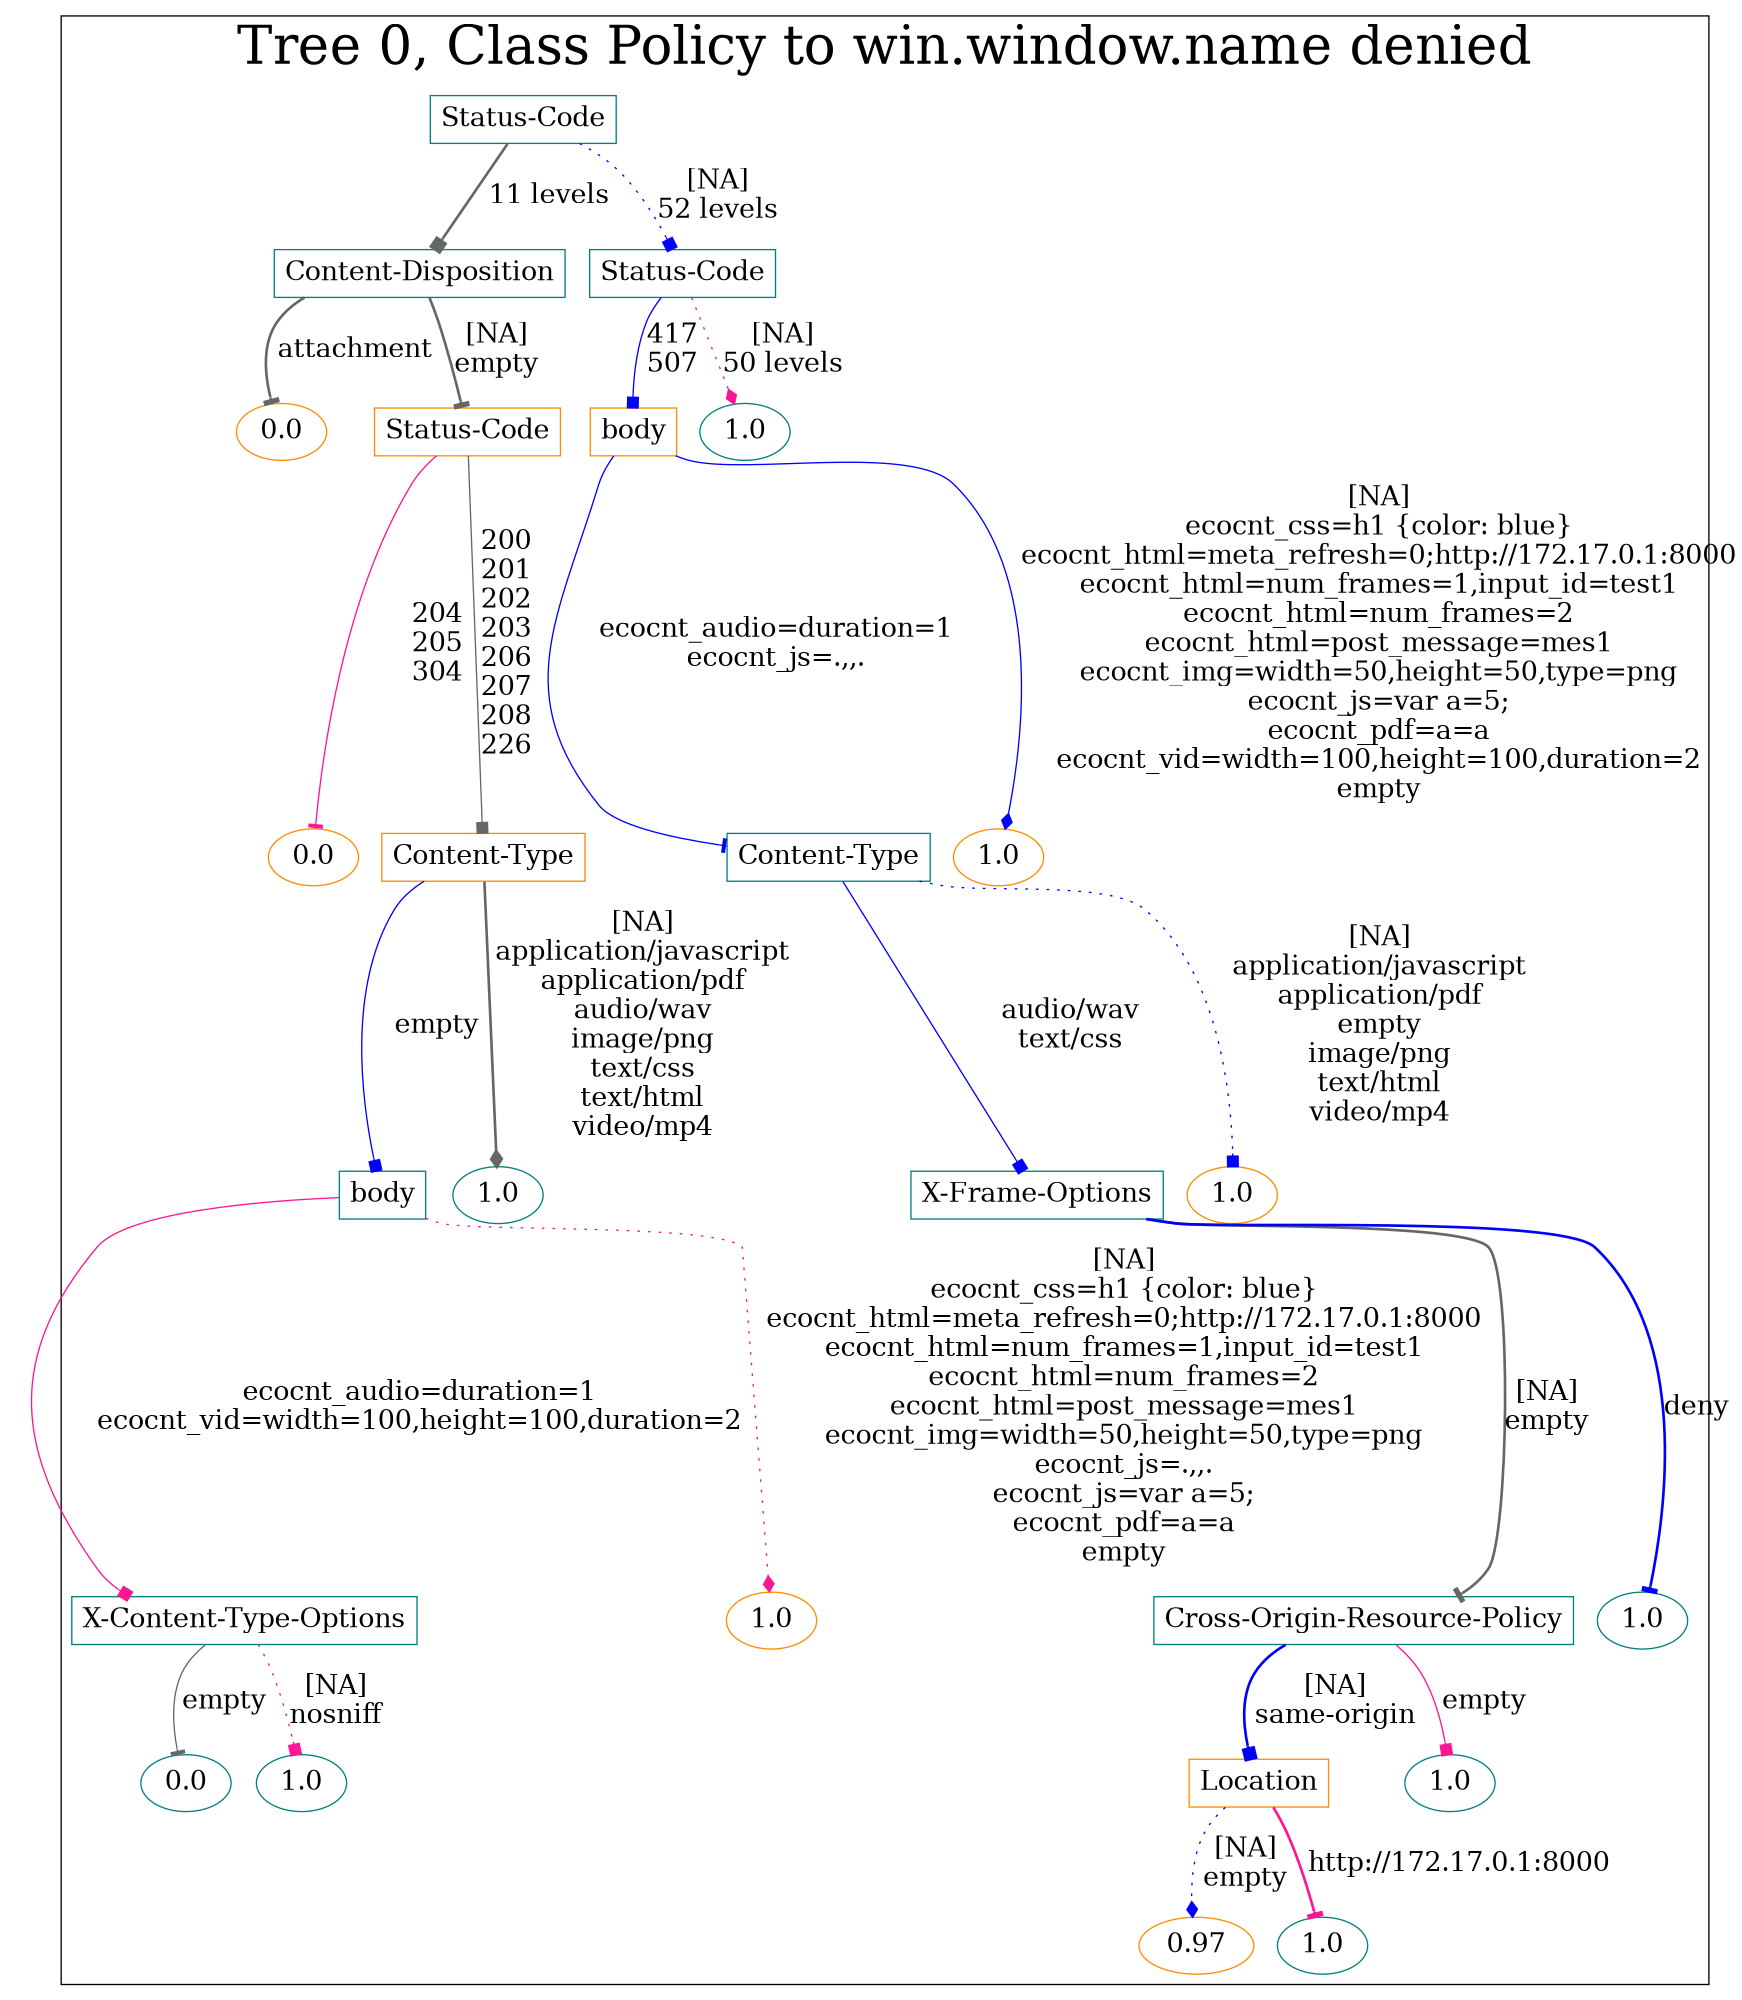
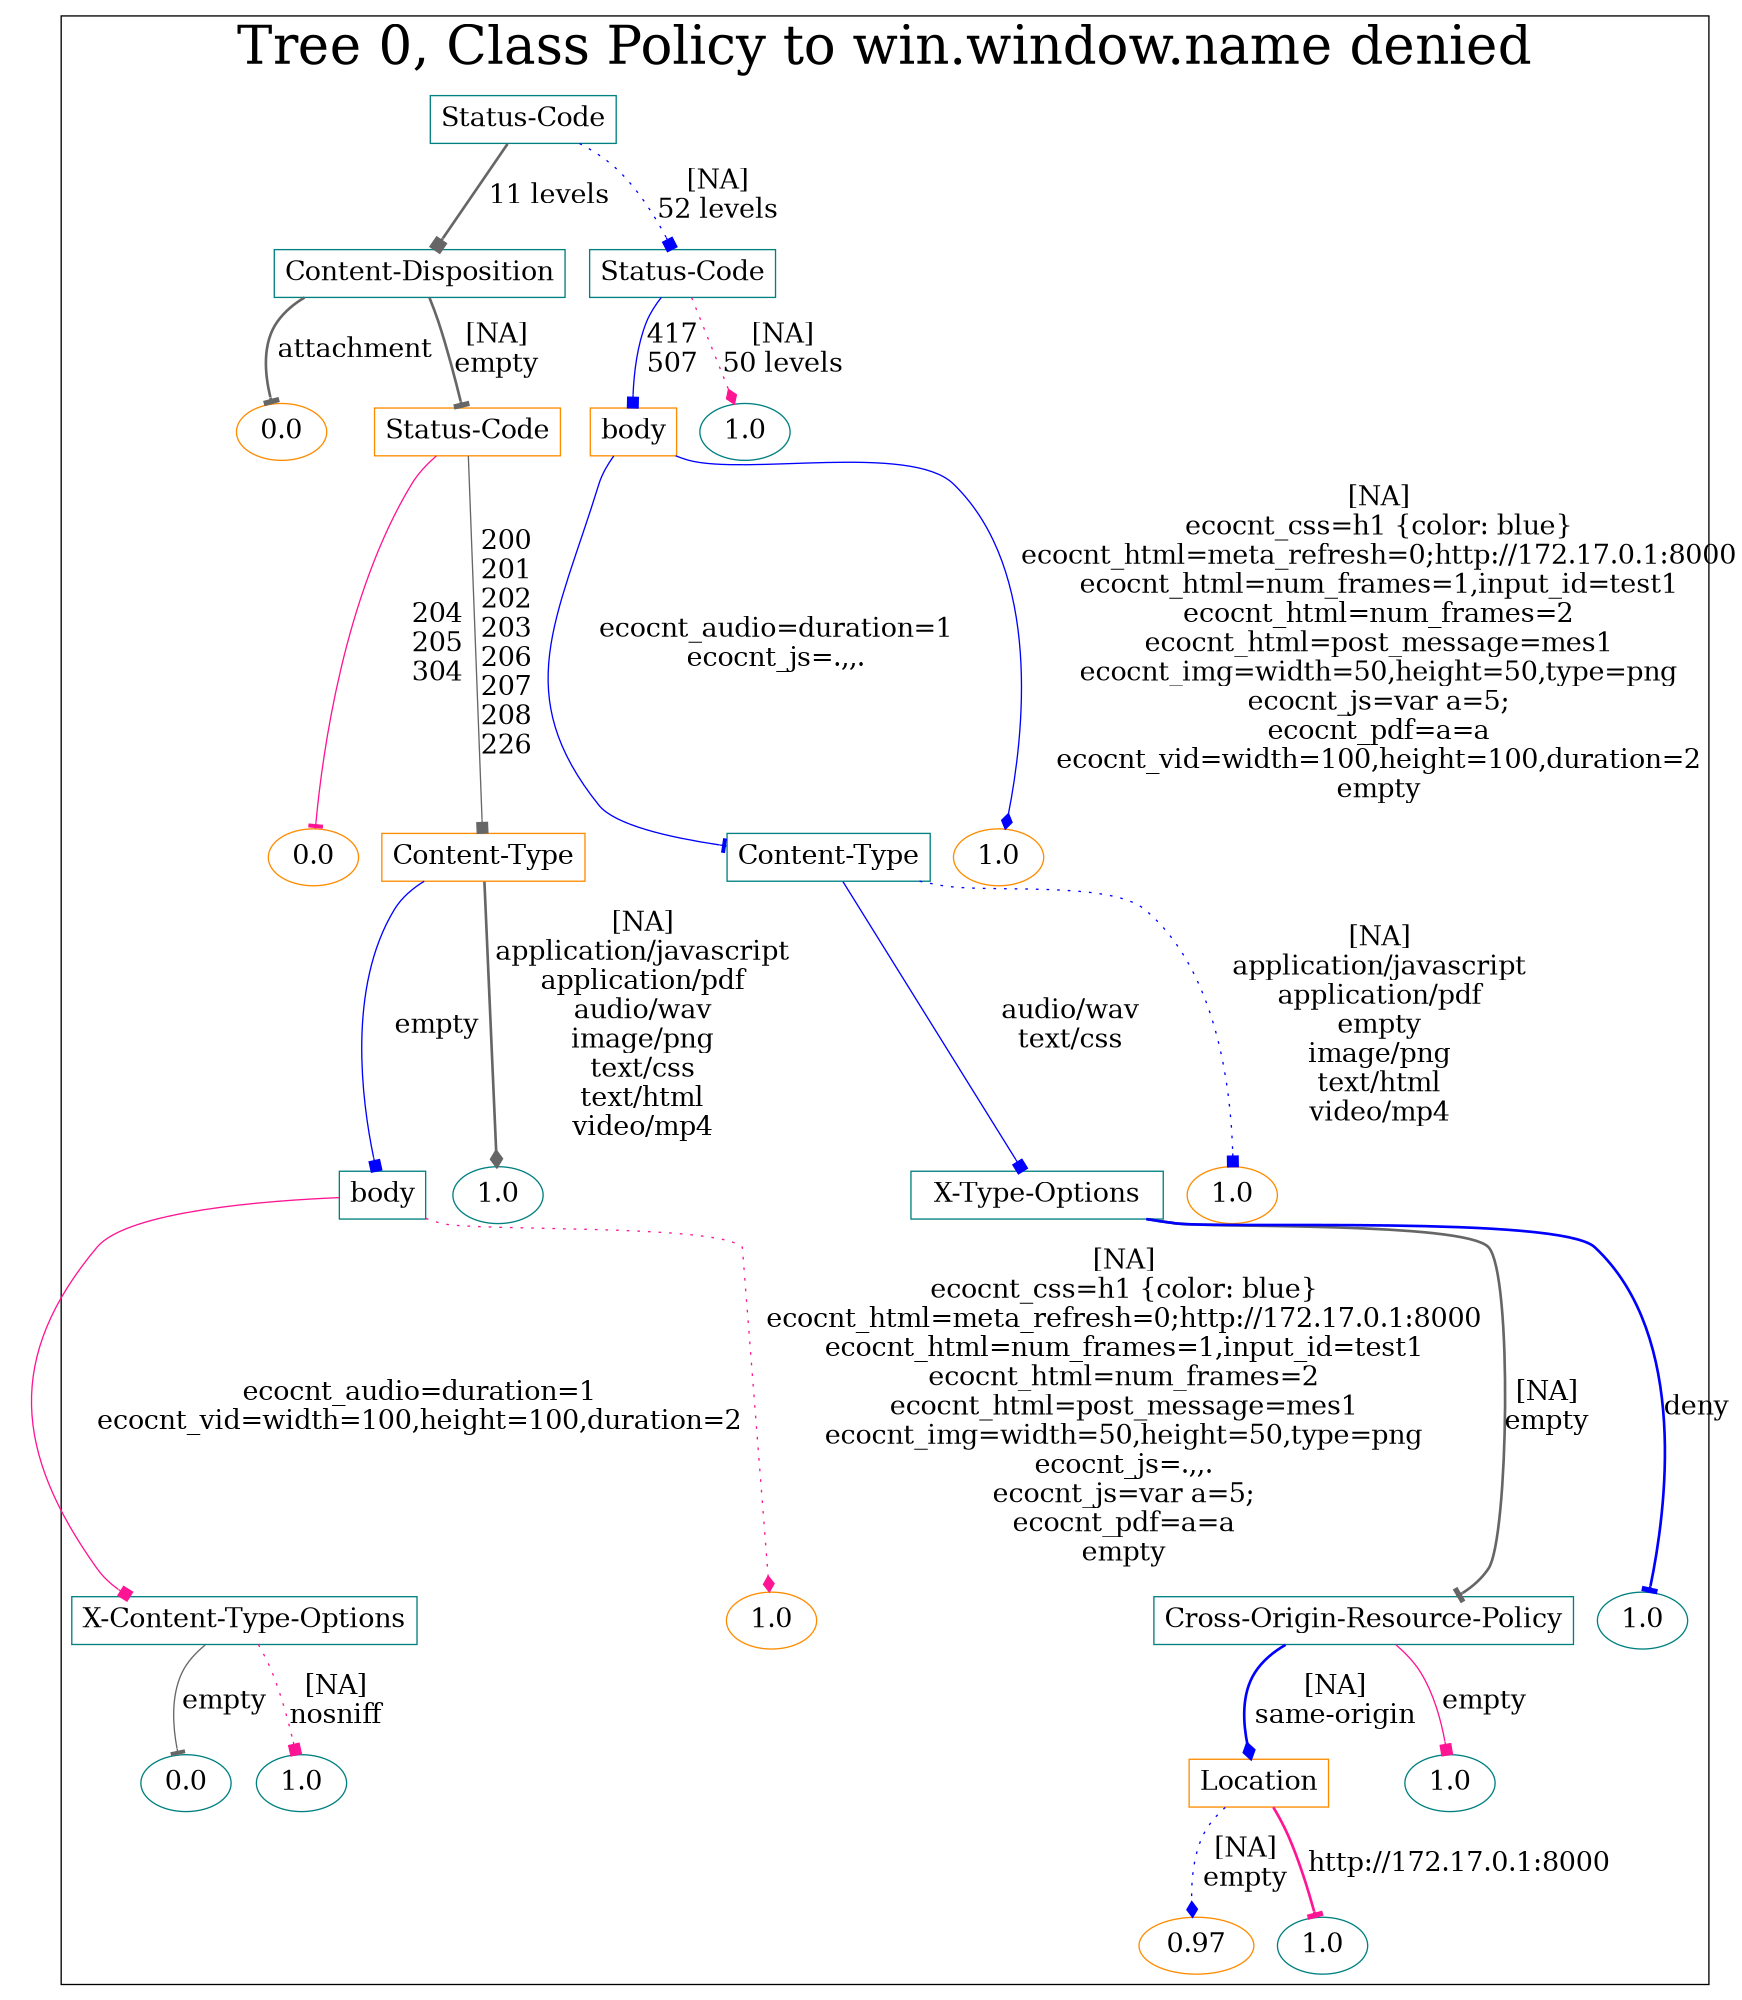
(1037, 1195) -> (1037, 1195)
(1248, 1688) -> (1248, 1688)
